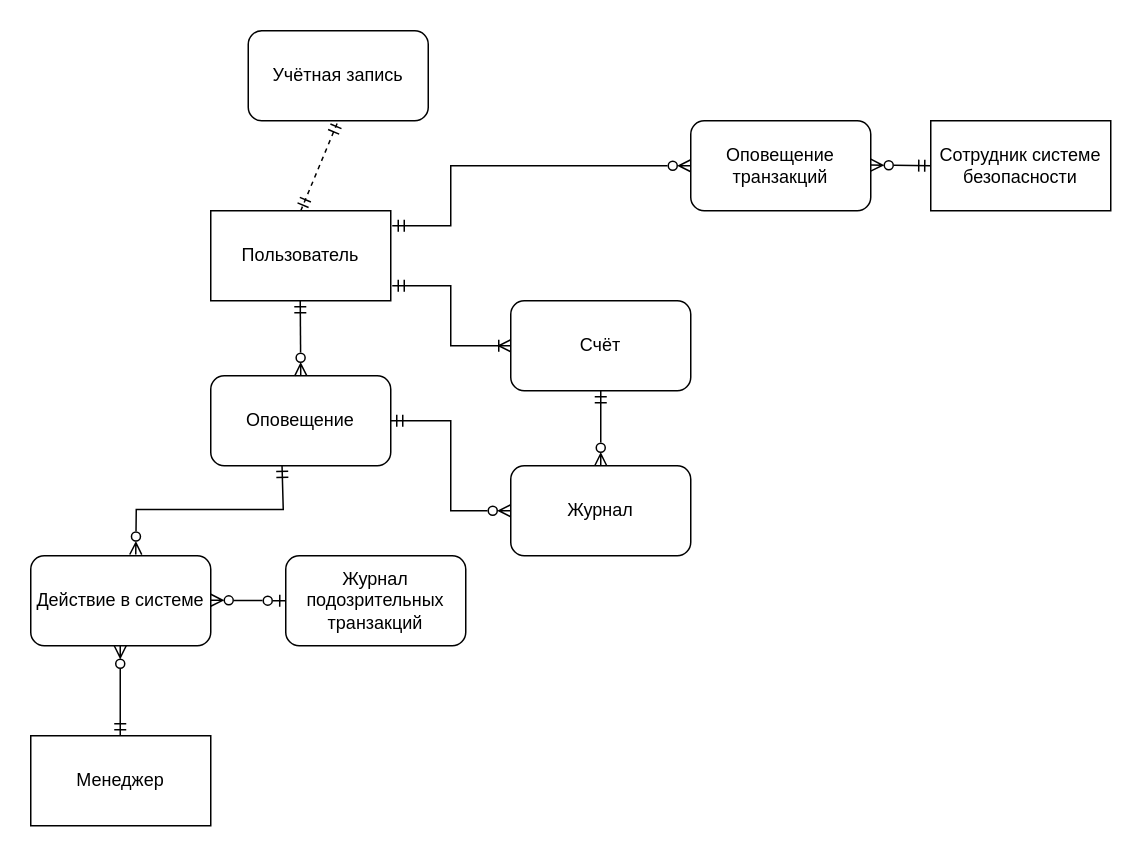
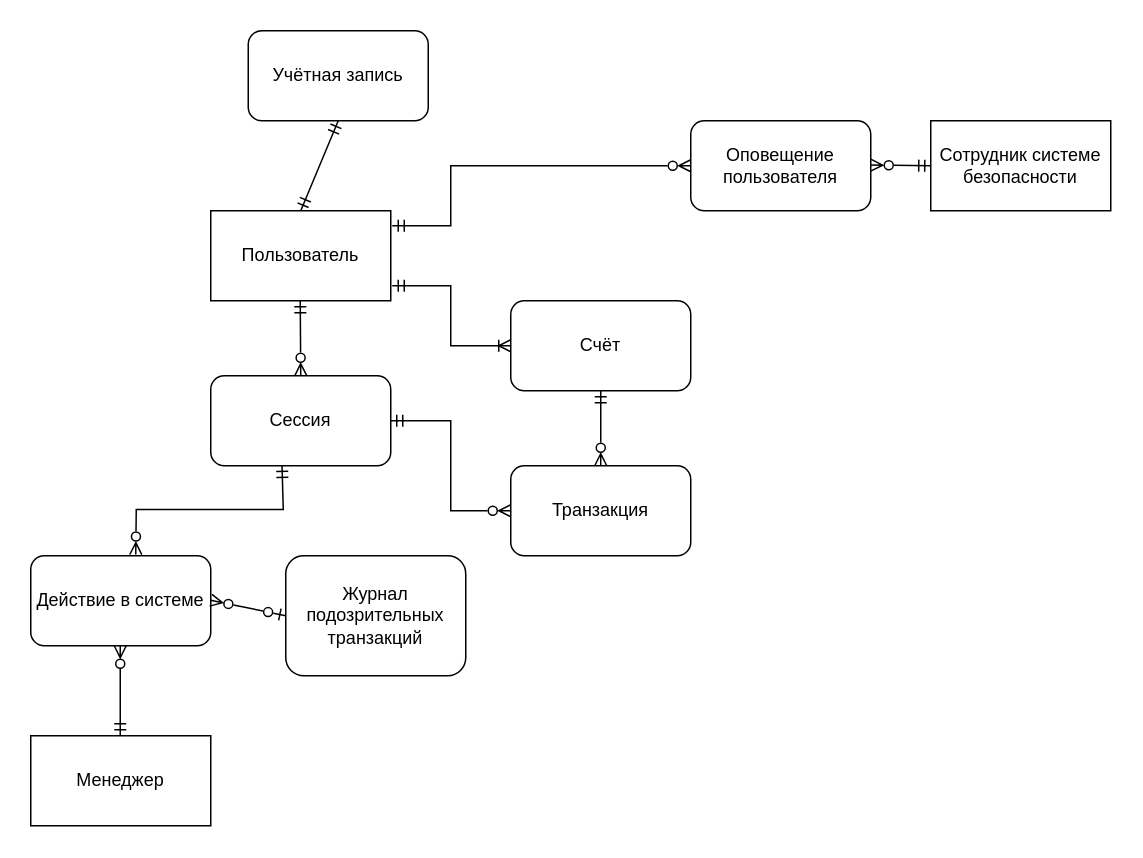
(320, 164) -> (320, 164)
(781, 166) -> (781, 166)
(301, 421) -> (301, 421)
(601, 511) -> (601, 511)
(376, 601) -> (376, 616)
